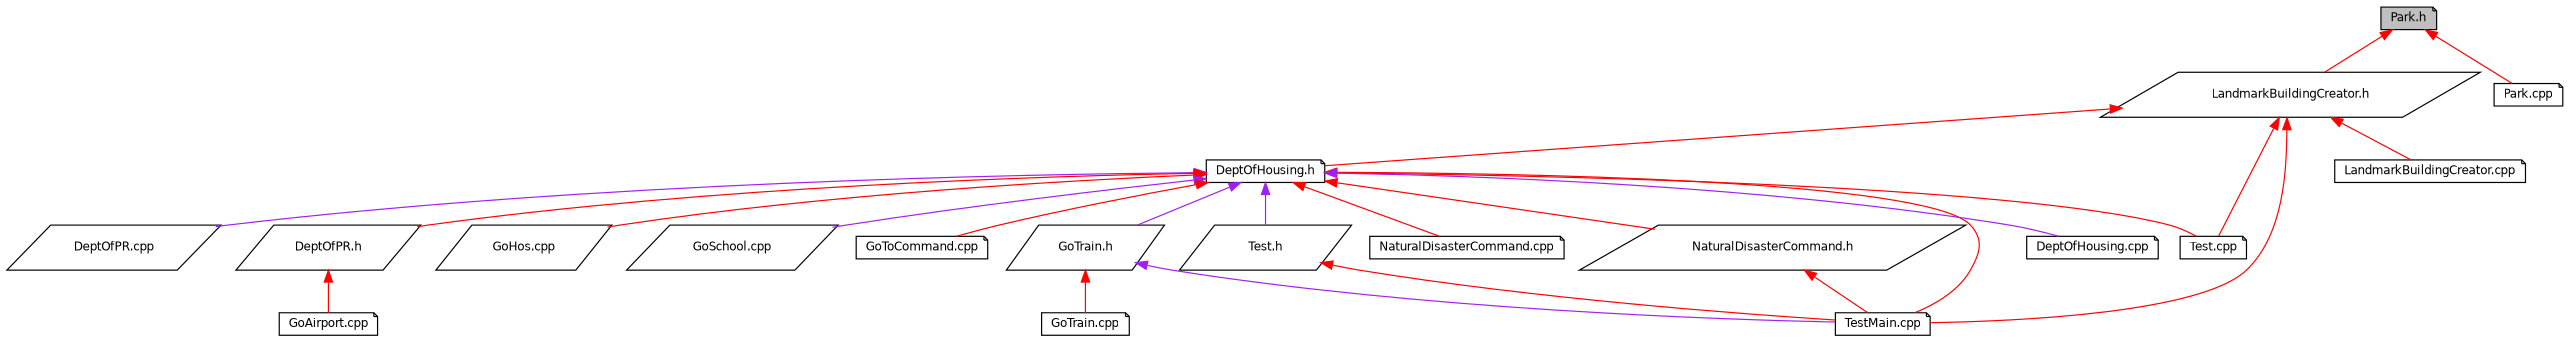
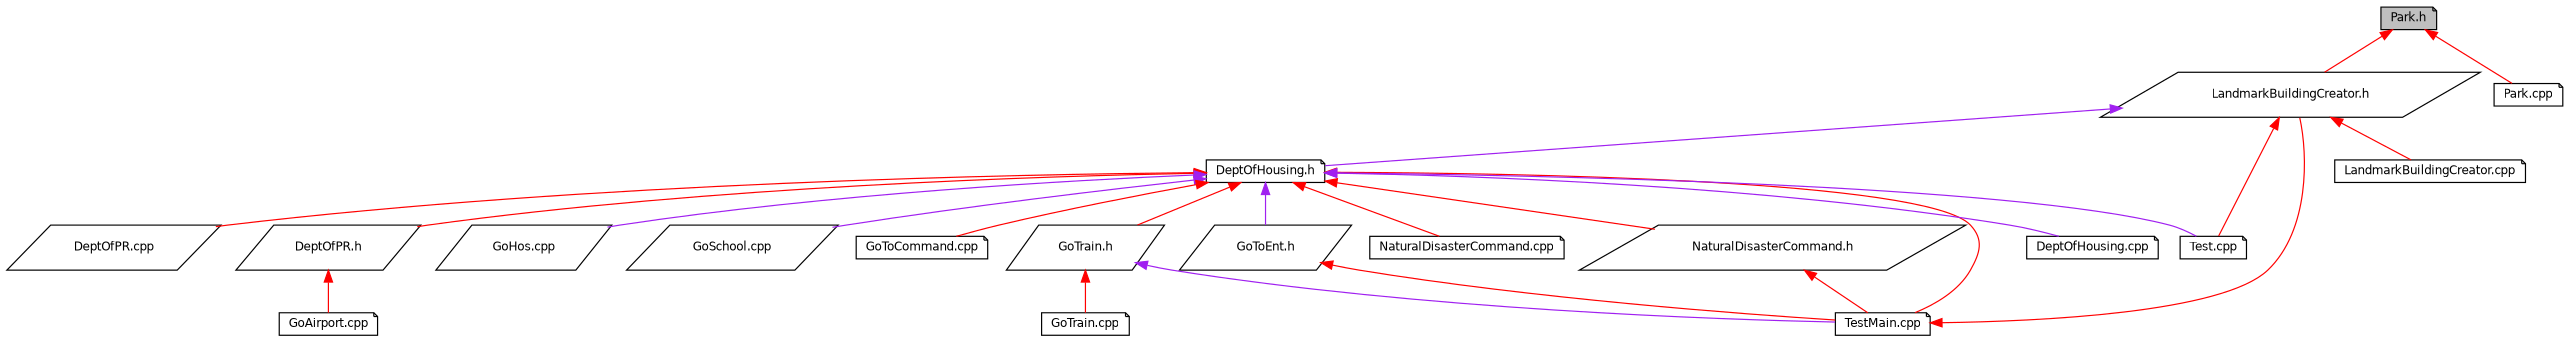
(1718, 137) -> (1718, 137)
(704, 187) -> (704, 187)
(1898, 192) -> (1898, 192)
(900, 194) -> (900, 194)
(1184, 206) -> (1184, 206)
(1266, 248) -> (1266, 248)
(2166, 302) -> (2188, 301)
